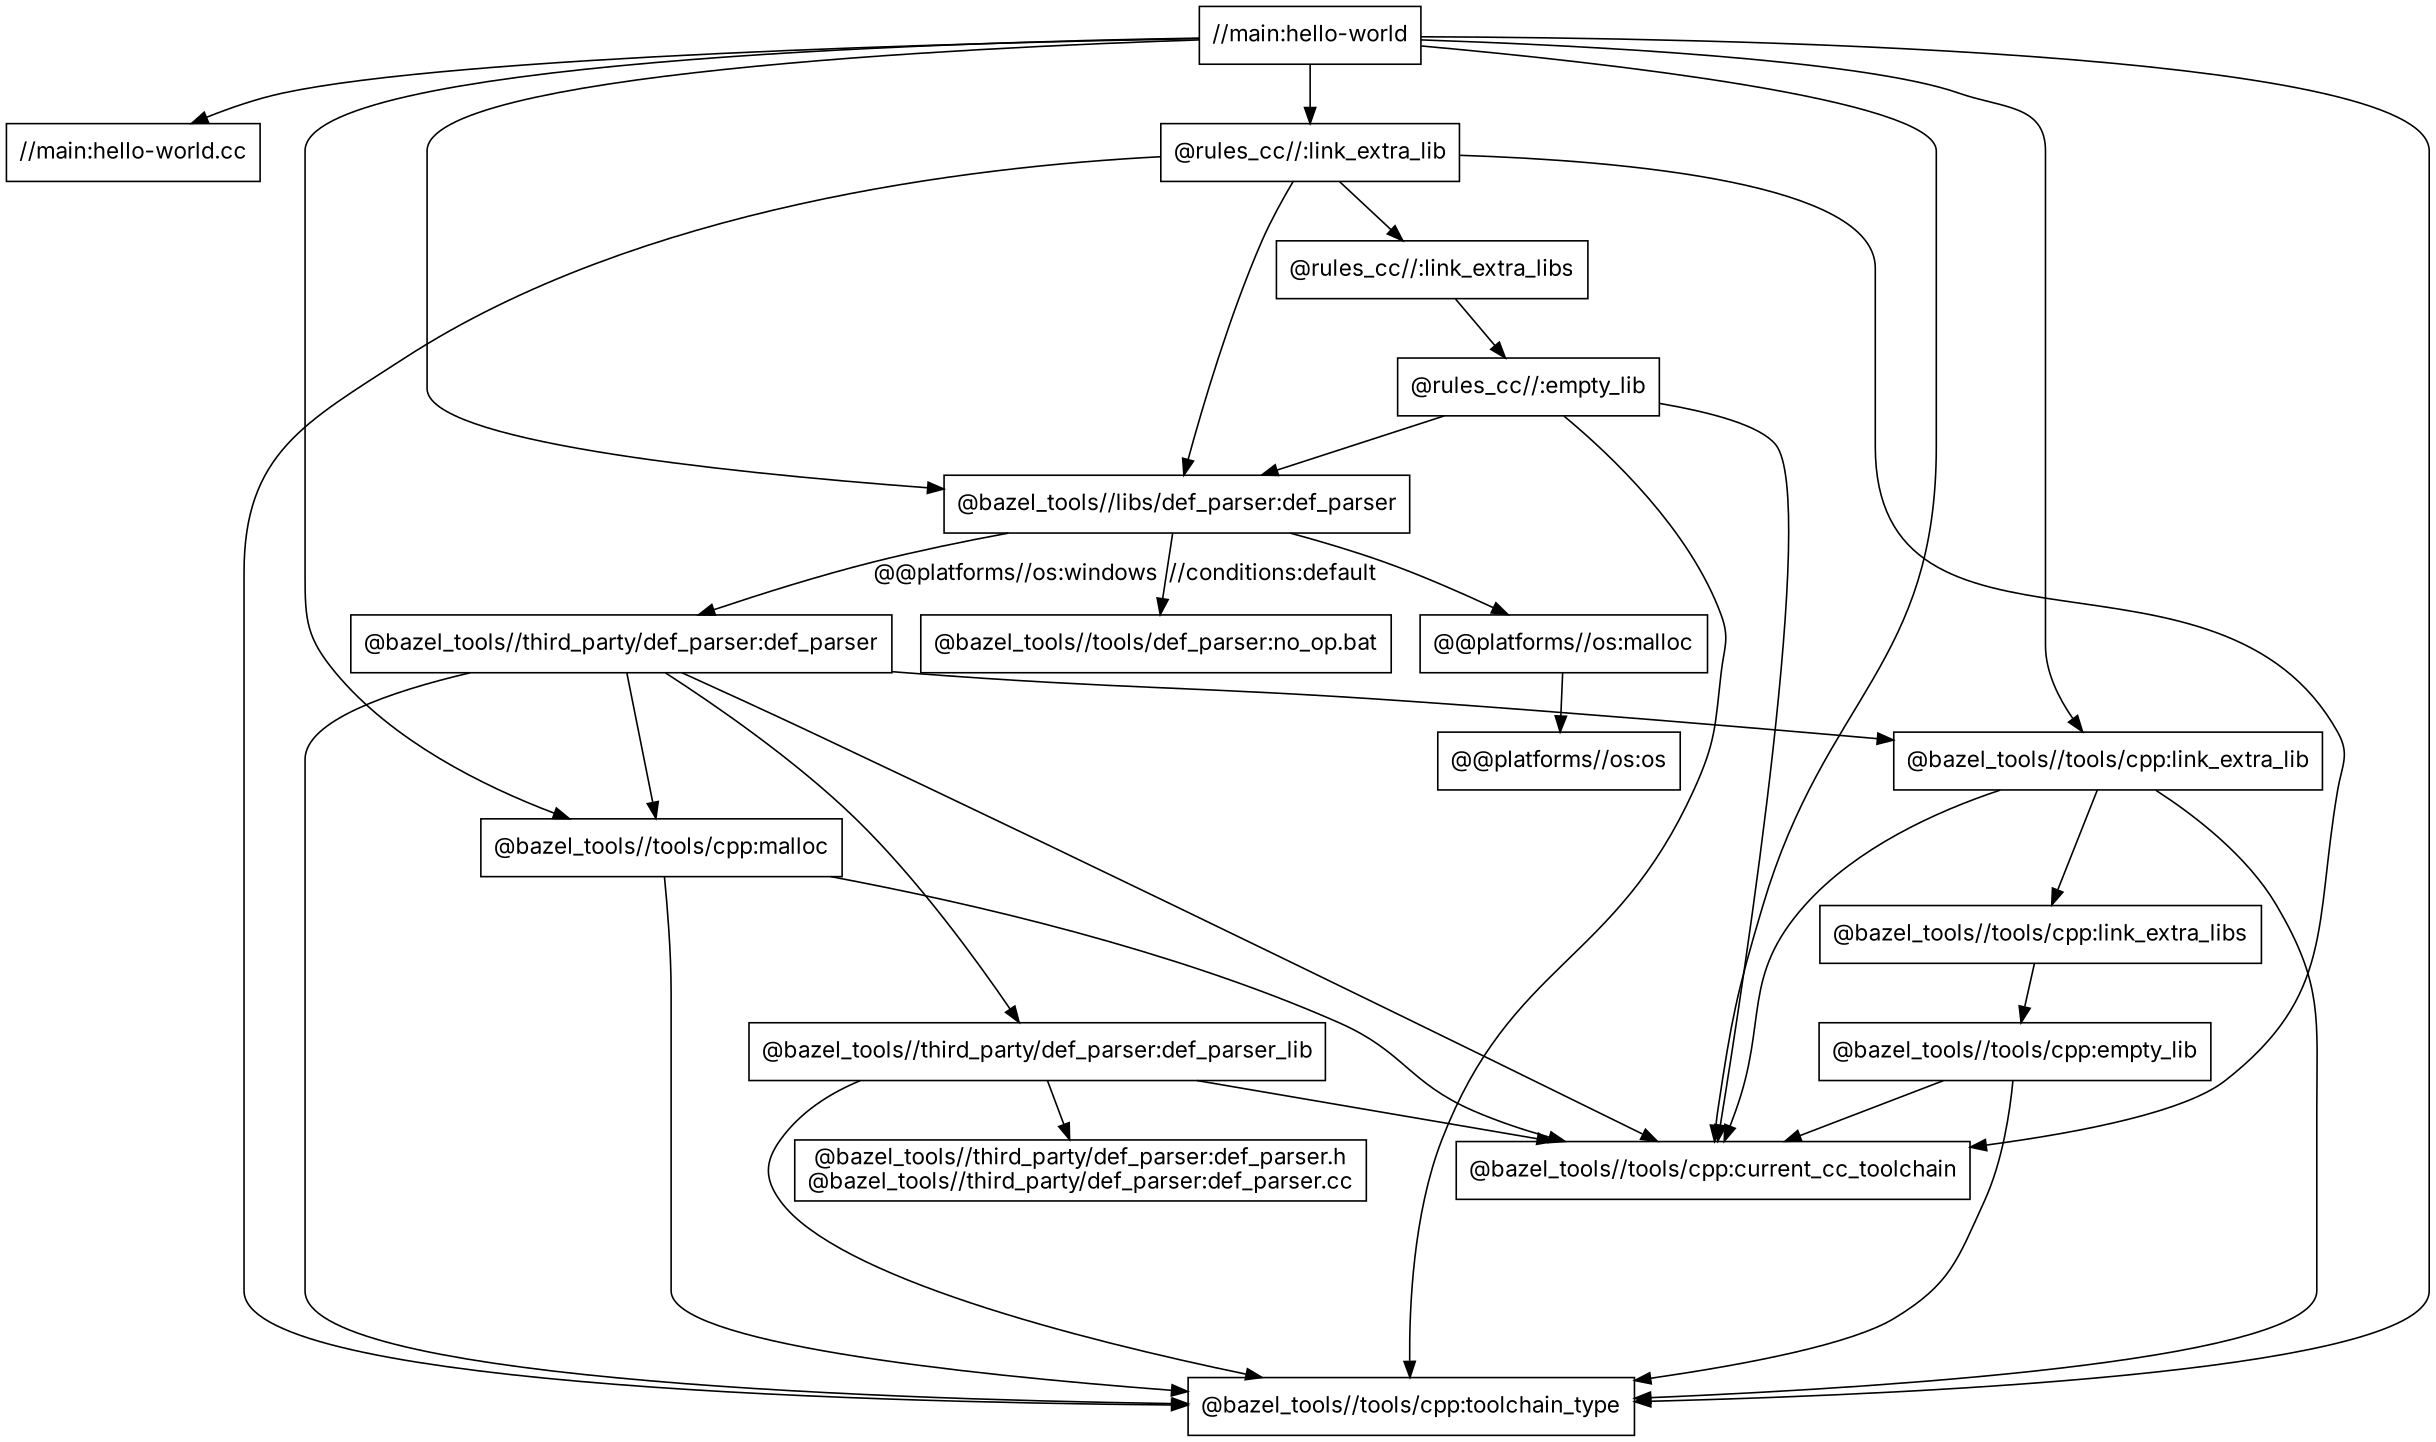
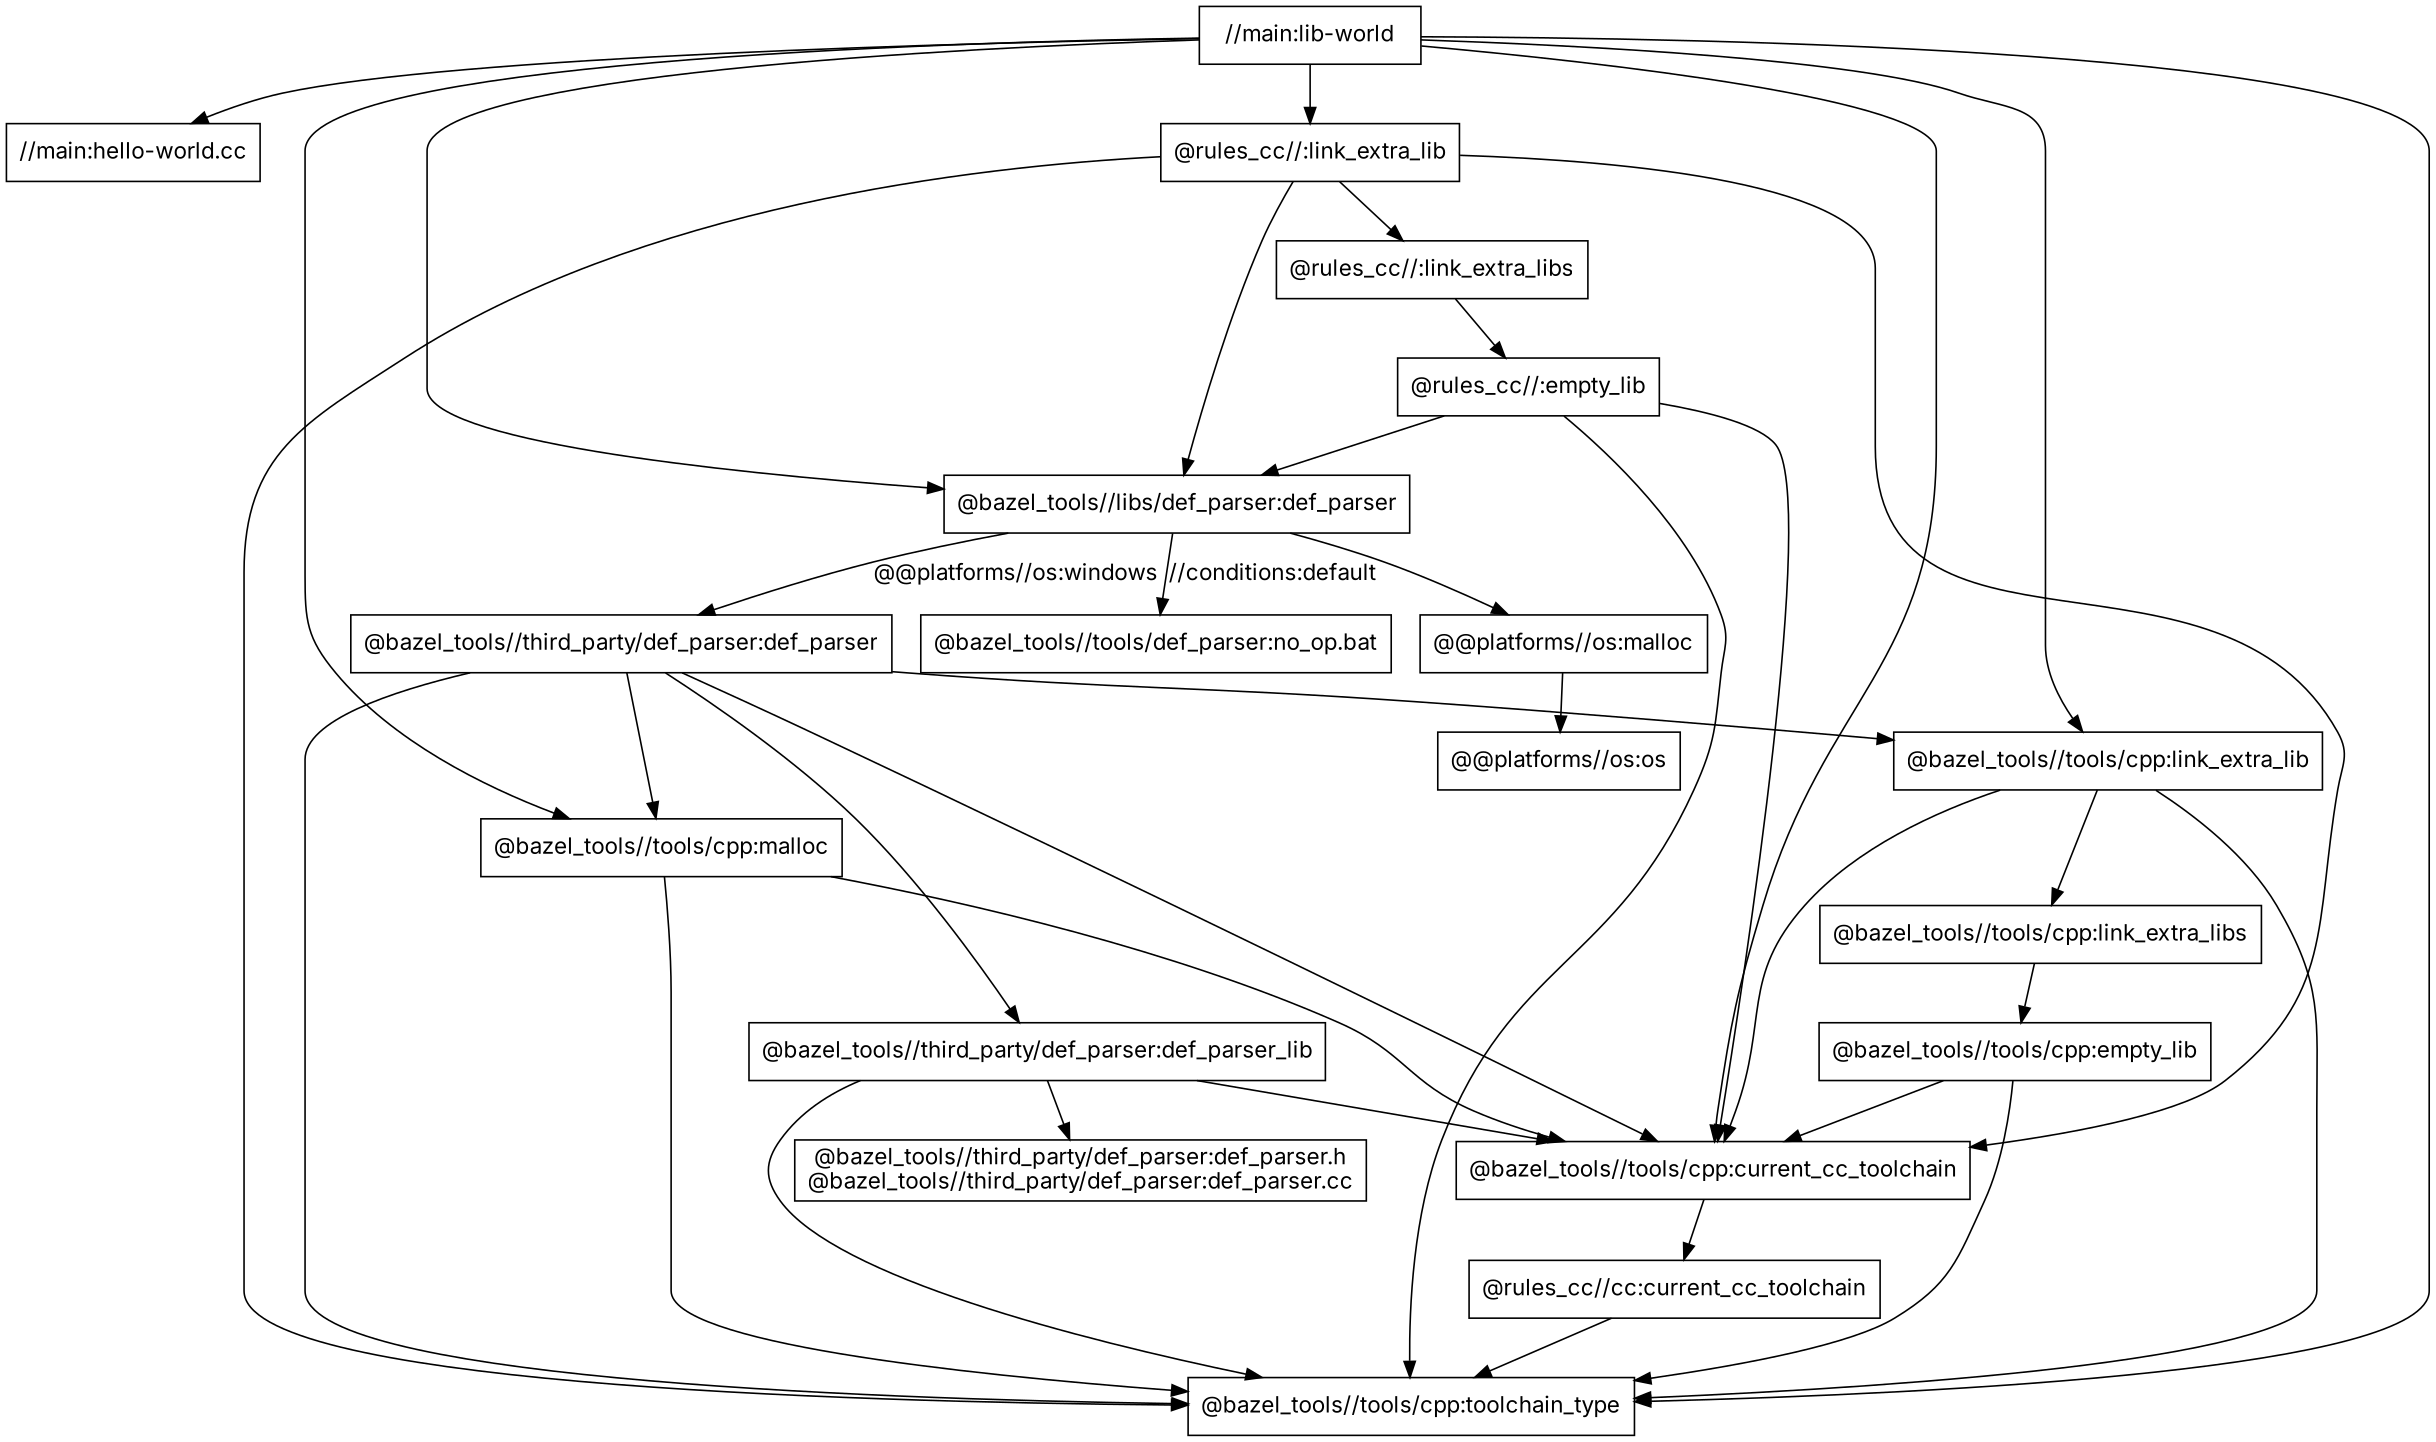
(1310, 35) -> (1310, 35)
none -> (1675, 1289)
